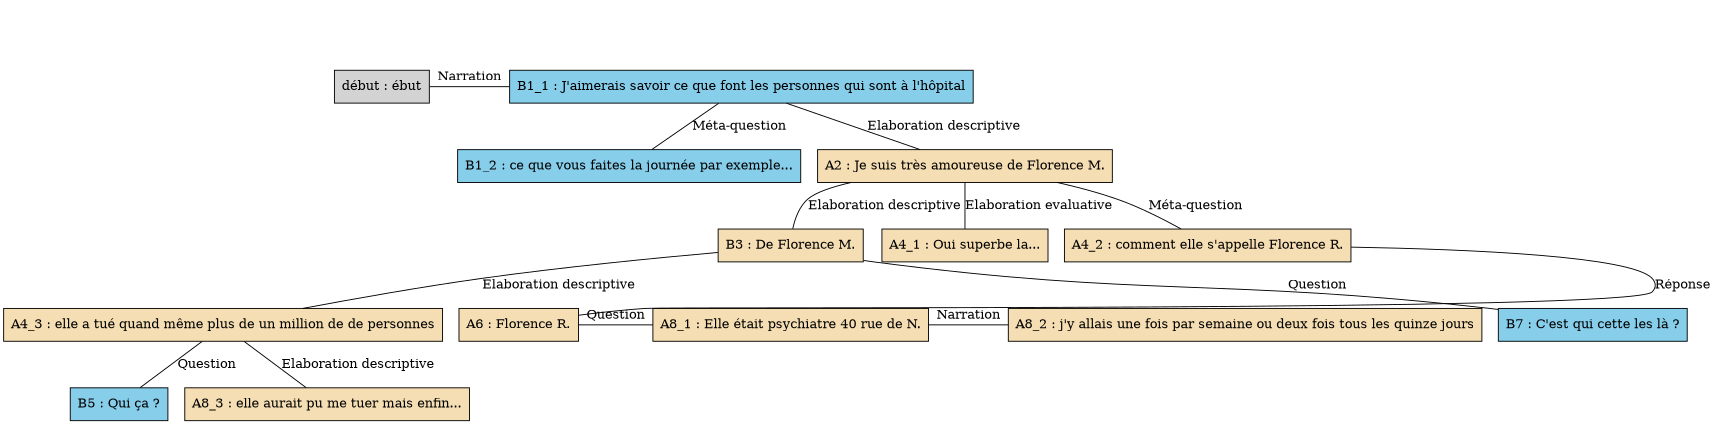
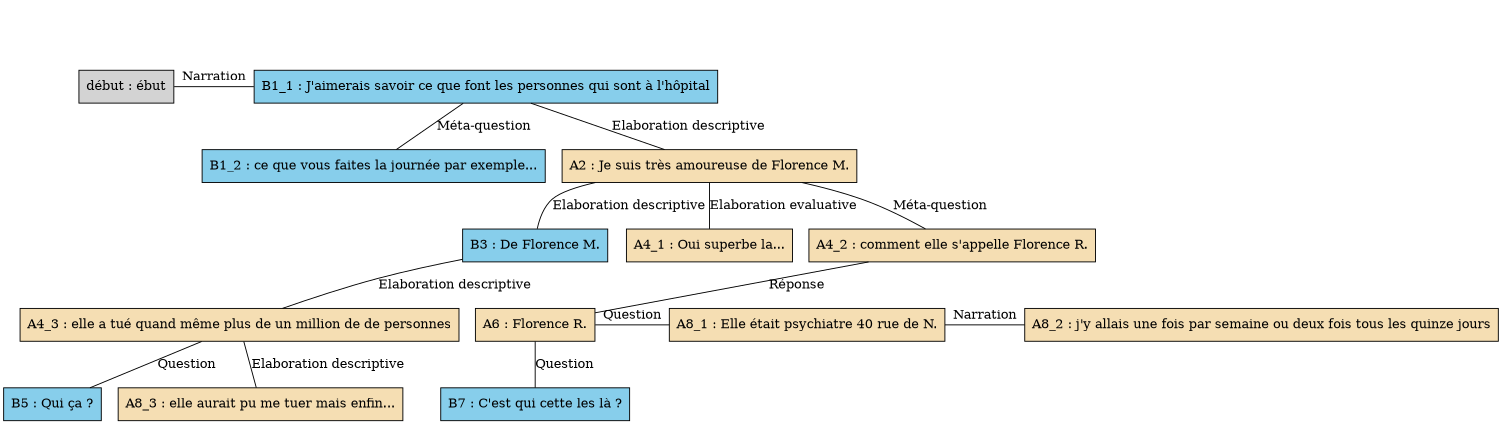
(791, 245) -> (535, 245)
(1181, 287) -> (535, 365)
